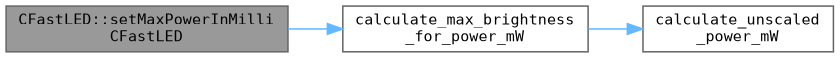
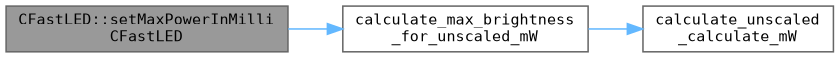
(465, 29) -> (465, 29)
(738, 29) -> (738, 29)
